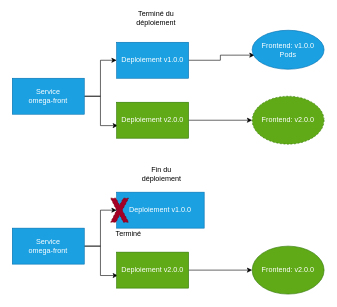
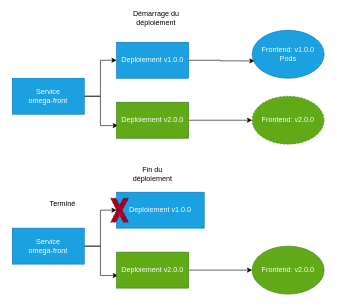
(156, 18) -> (156, 18)
(288, 50) -> (288, 54)
(162, 174) -> (153, 174)
(129, 234) -> (63, 204)
